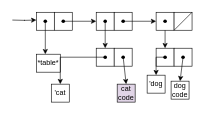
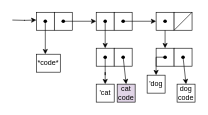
(48, 63) -> (48, 63)
(180, 90) -> (186, 93)
(60, 93) -> (105, 93)
